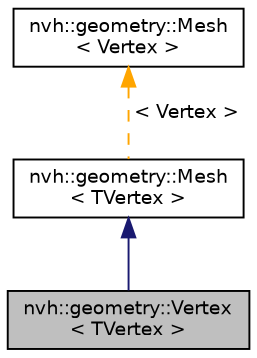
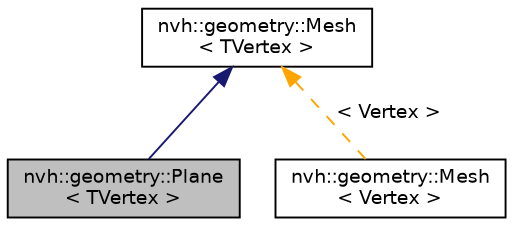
(129, 123) -> (331, 120)
(129, 320) -> (124, 188)
